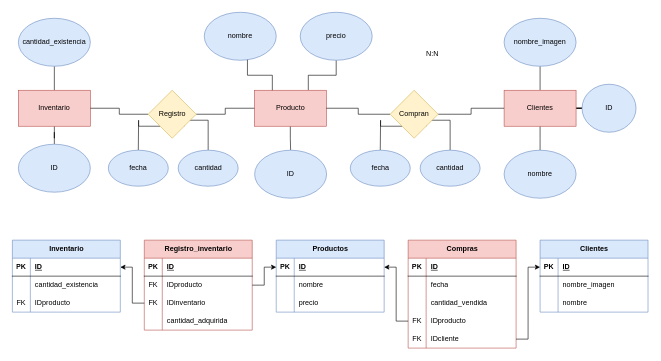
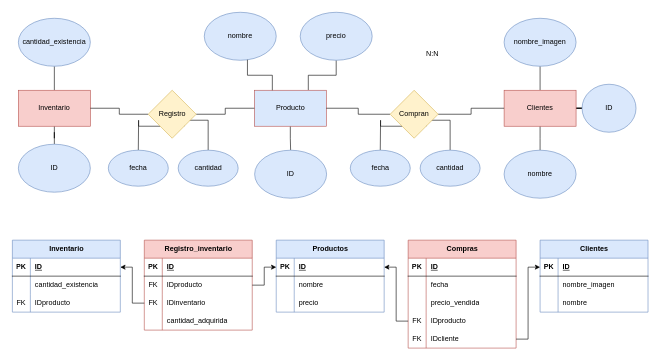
(290, 108) -> (290, 108)
(461, 303) -> (457, 303)
